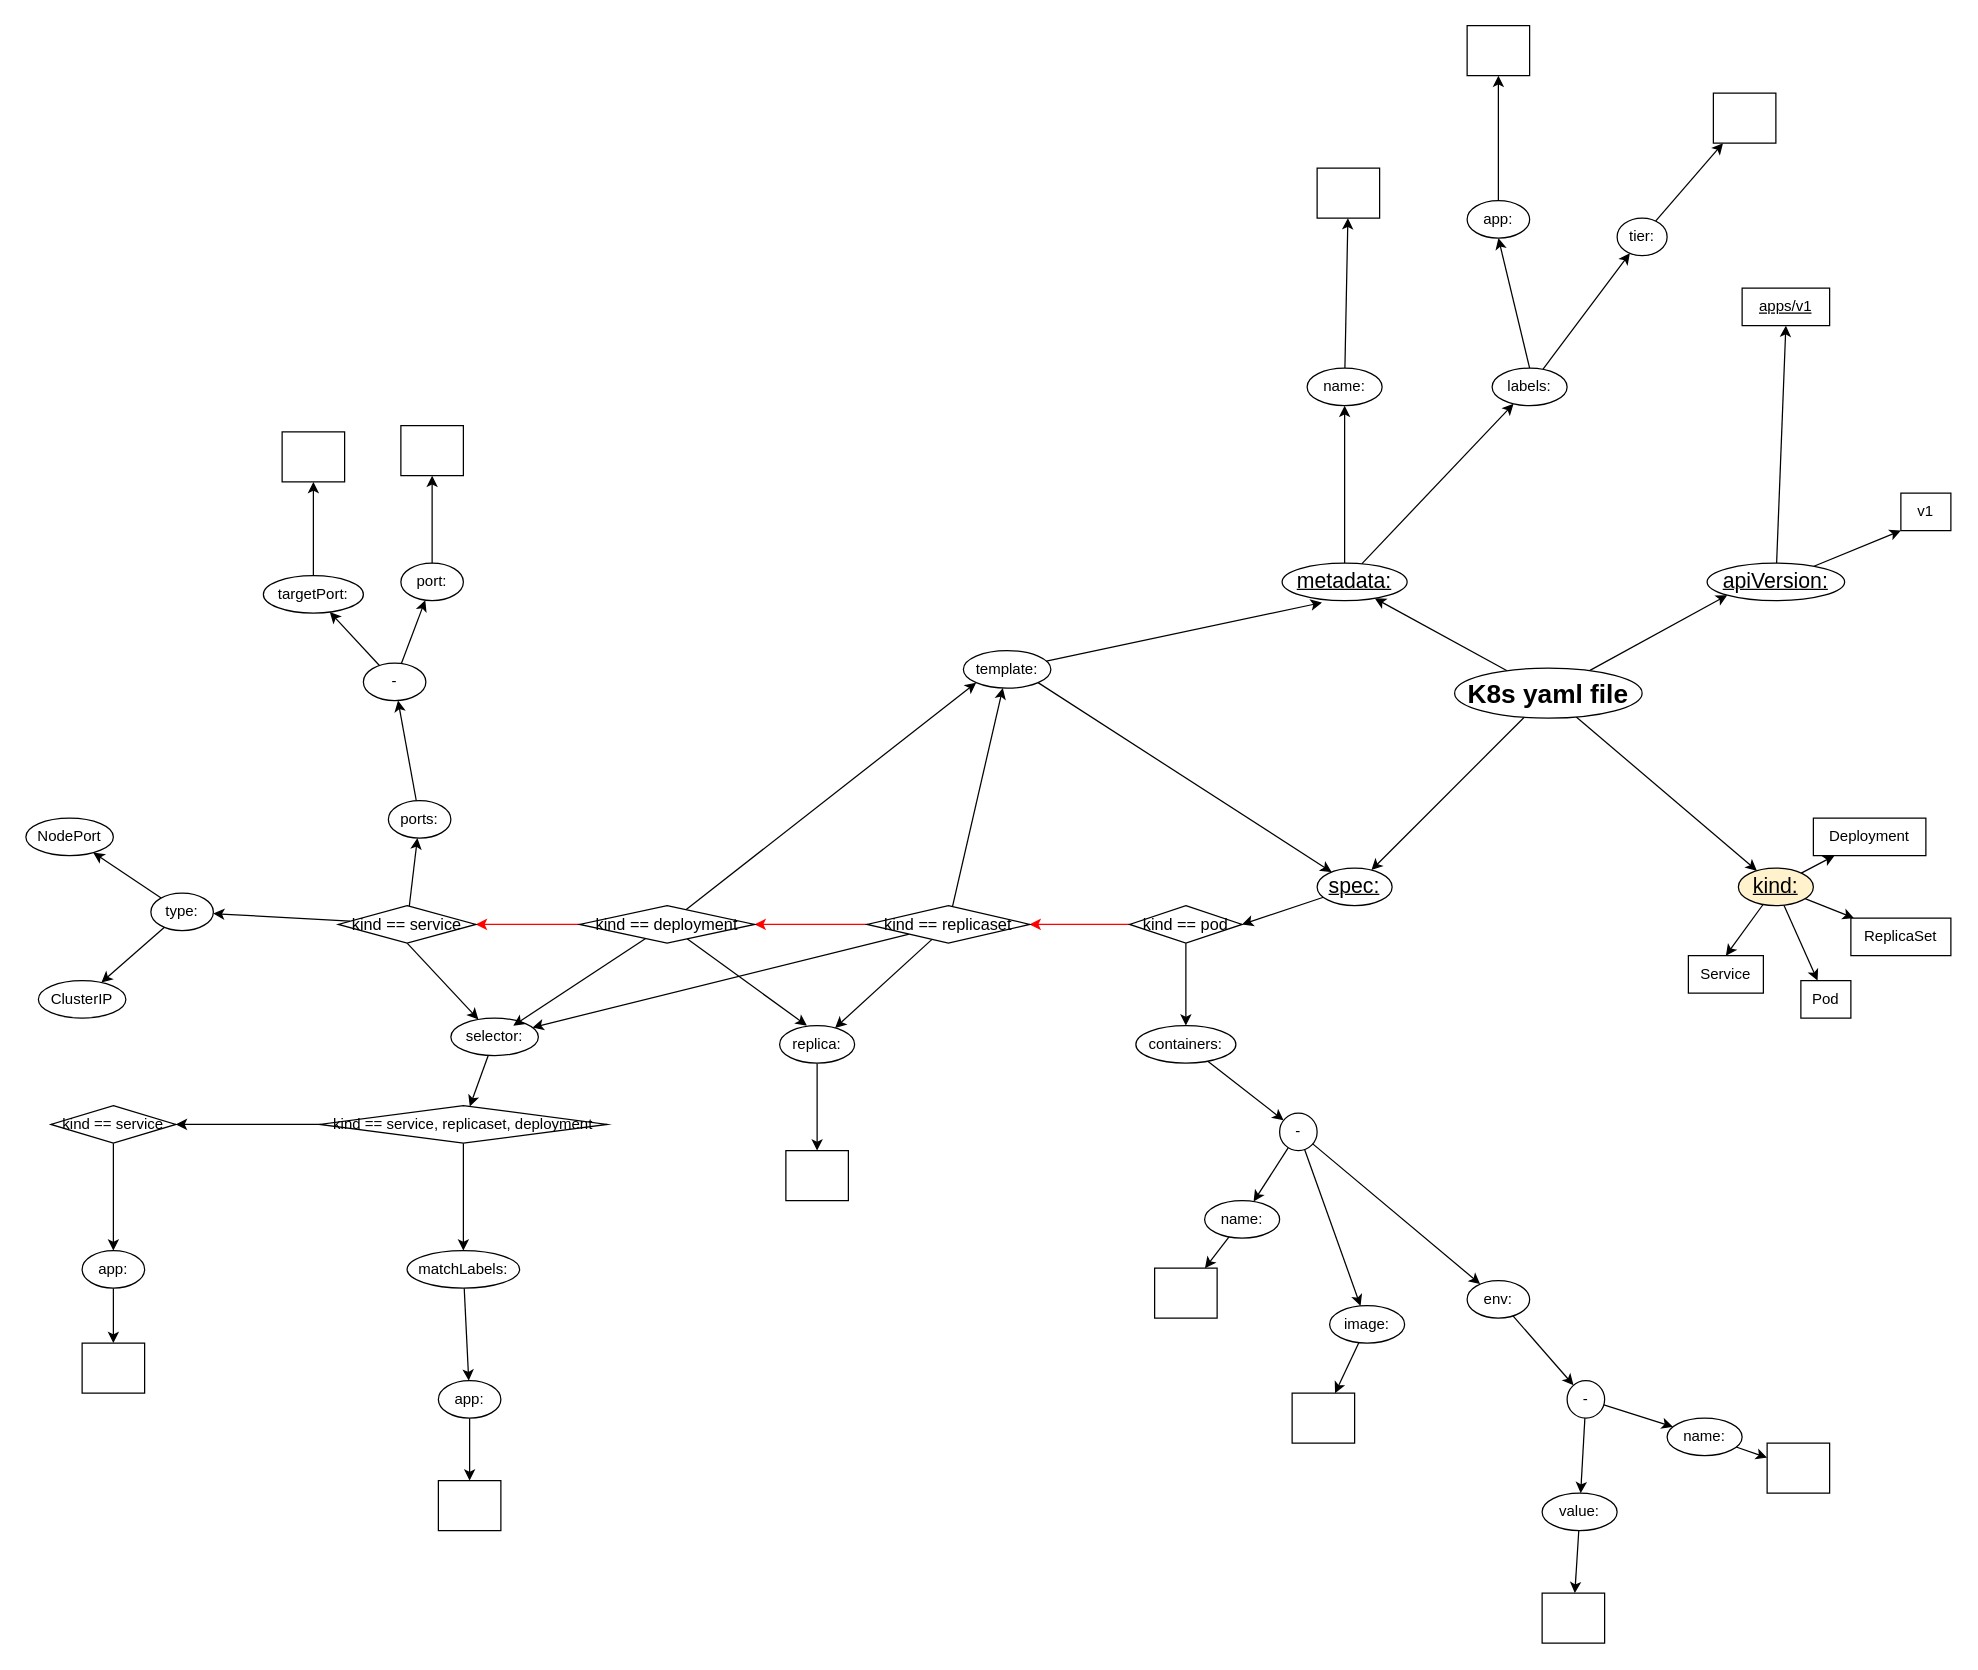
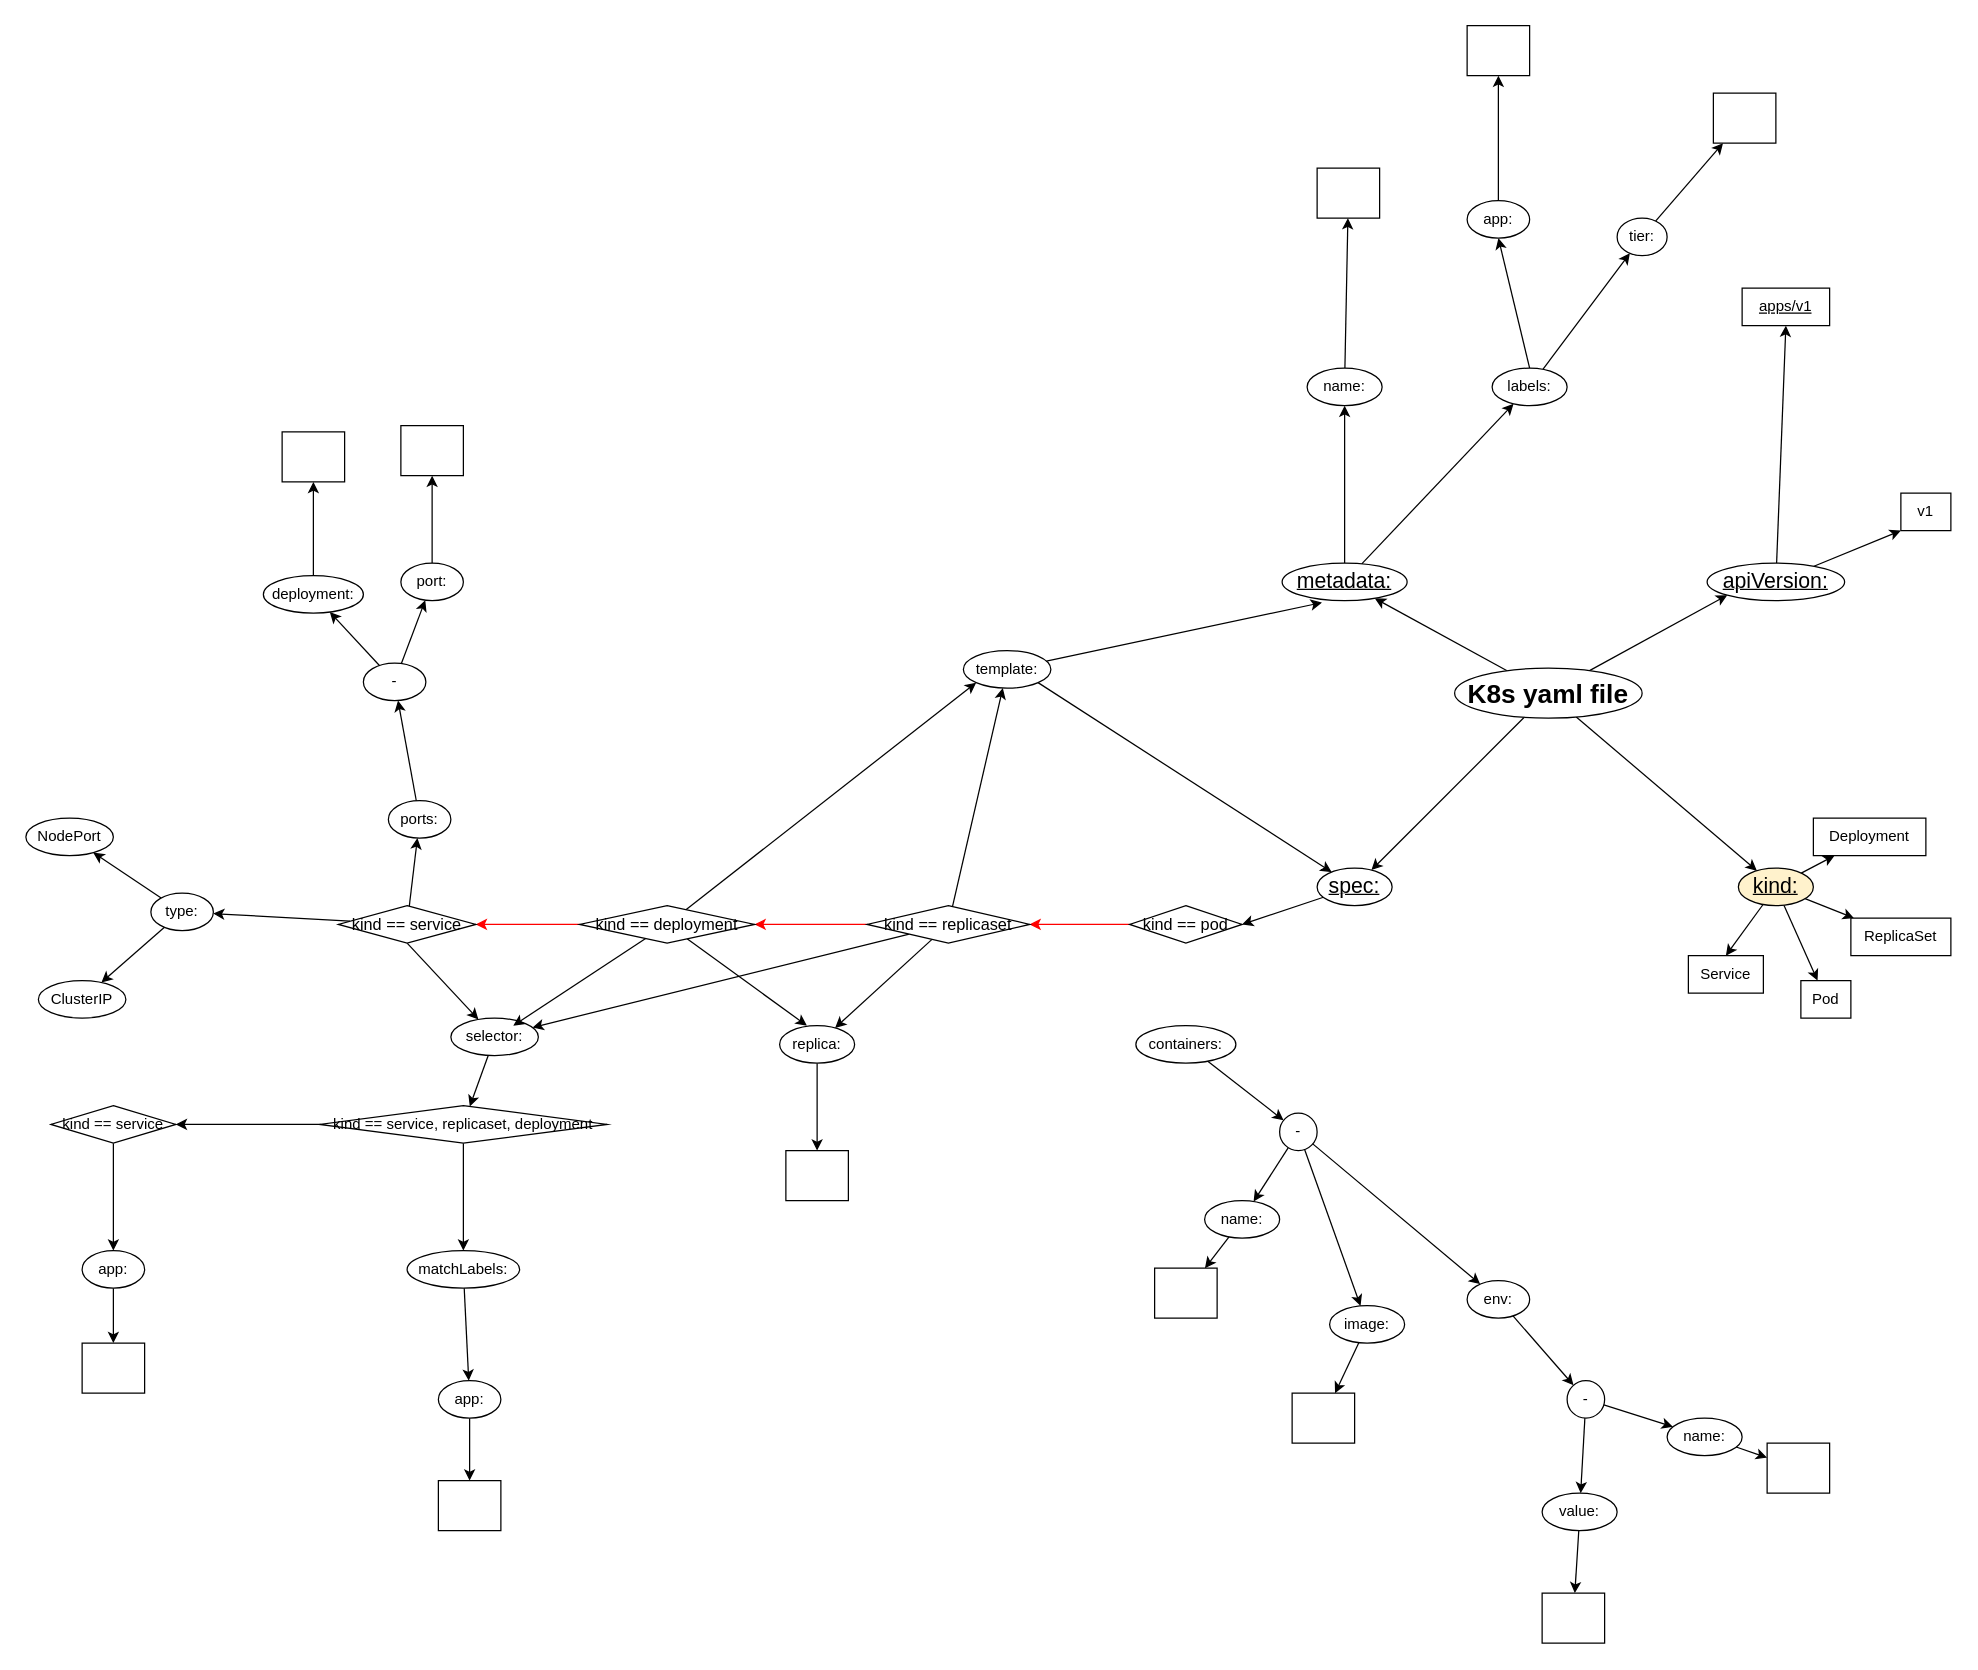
(313, 594) -> (313, 594)
(1186, 980) -> none
